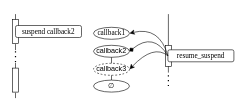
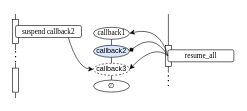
none -> (111, 42)
(111, 51) -> (111, 51)
none -> (75, 55)
(201, 56) -> (201, 56)
